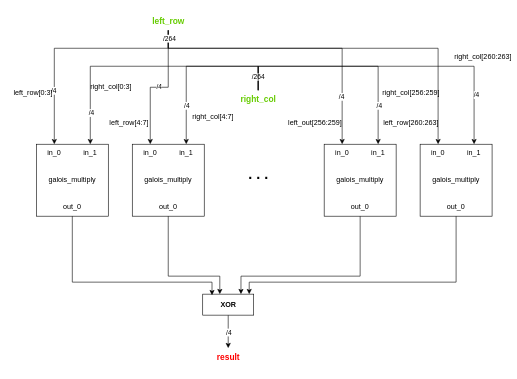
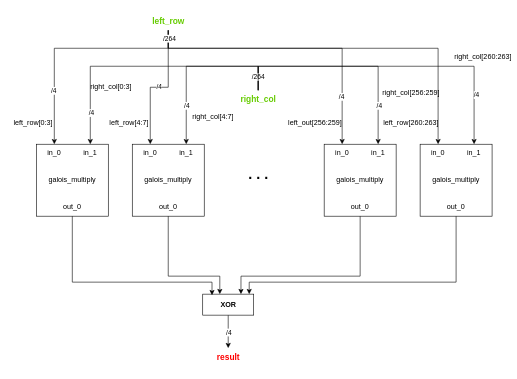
(33, 93) -> (33, 123)
